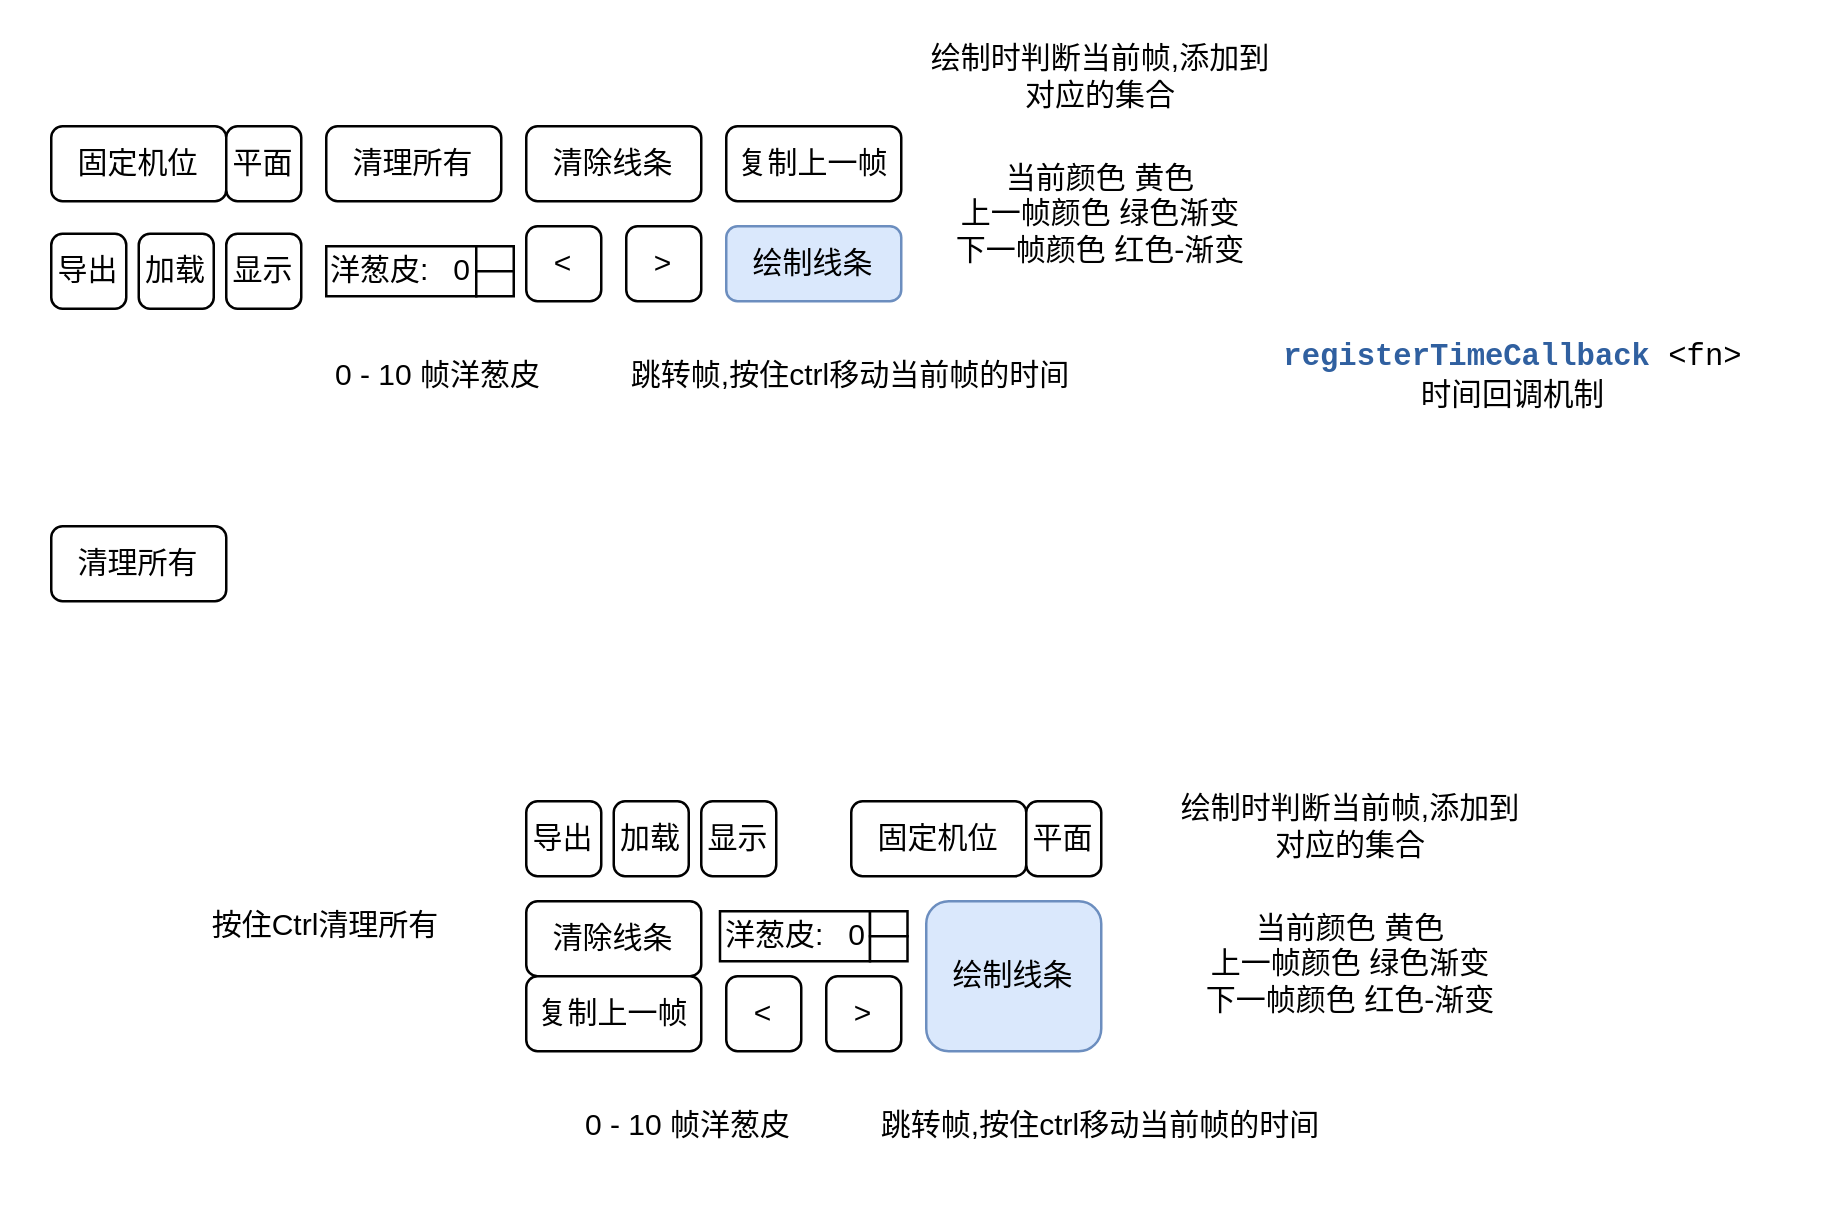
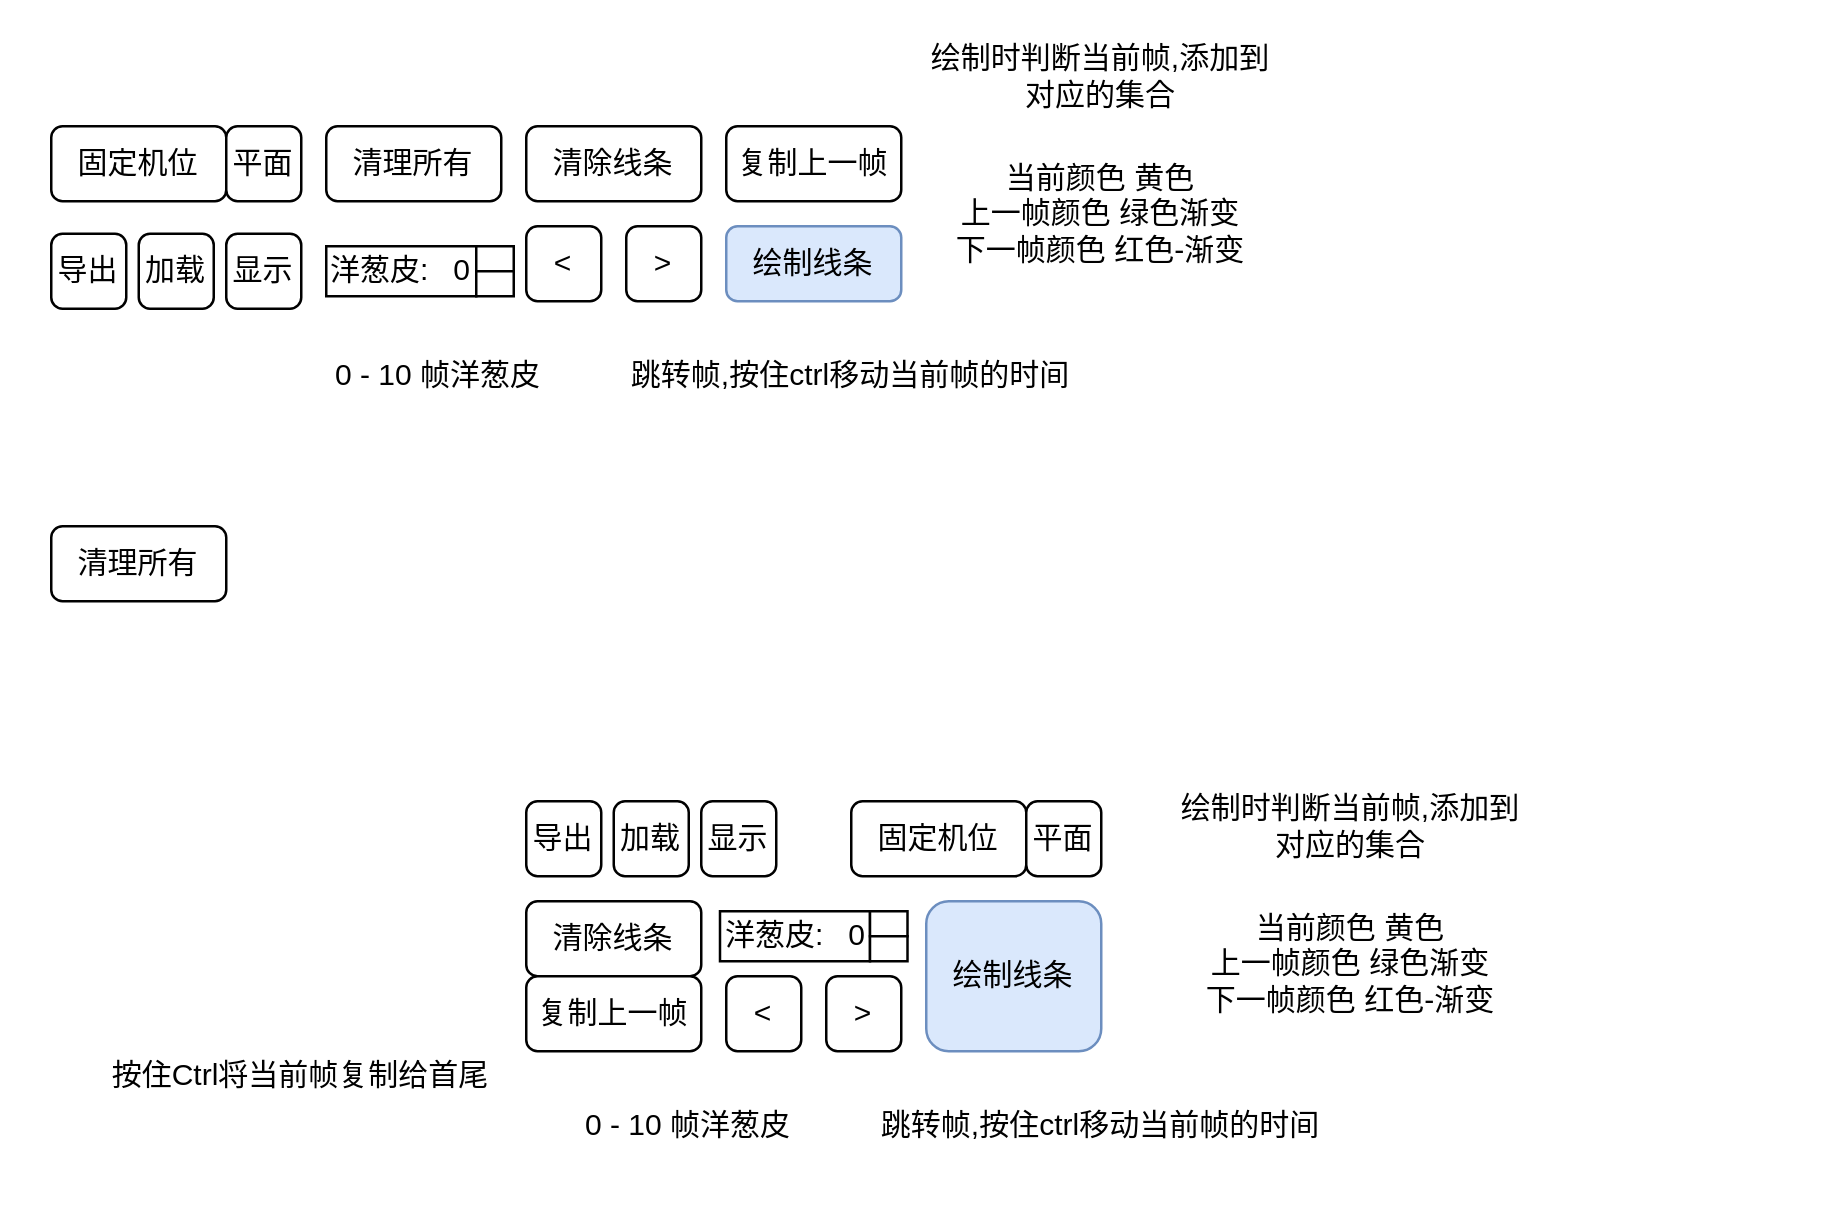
(1514, 376) -> none
(326, 926) -> none
none -> (301, 1076)
